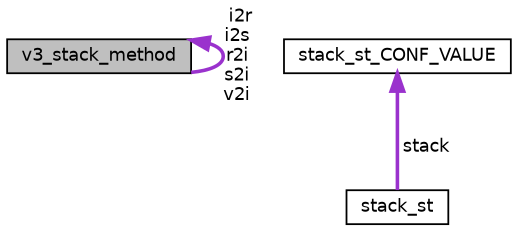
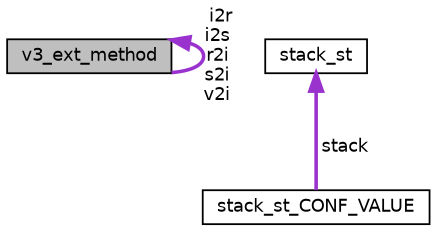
(99, 56) -> (89, 56)
(397, 141) -> (316, 141)
